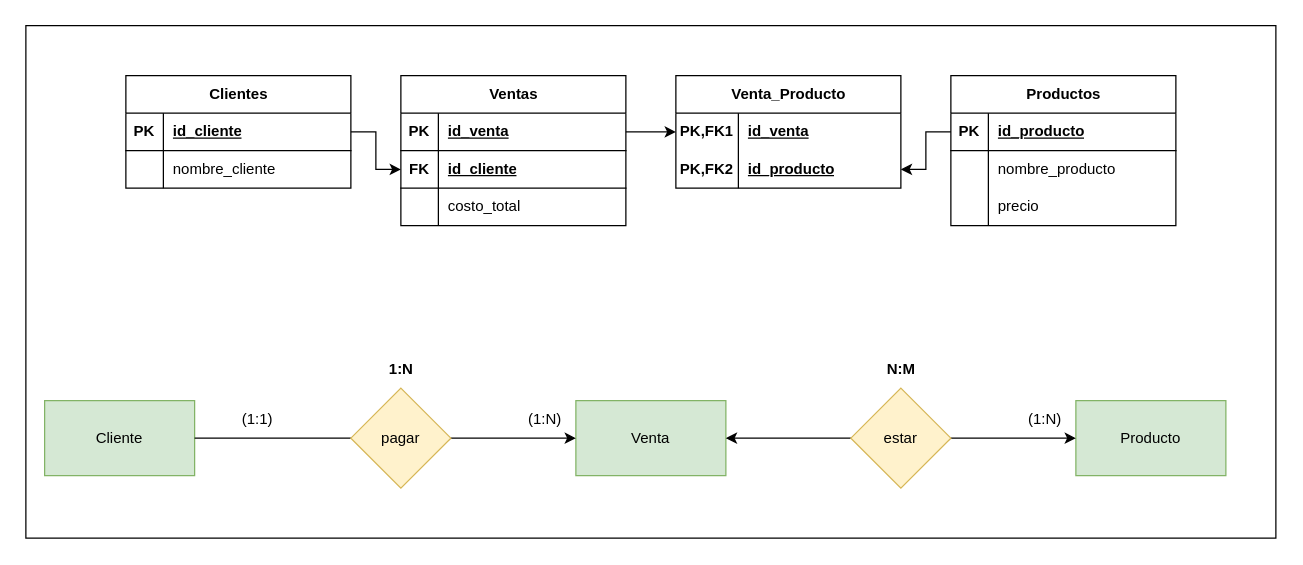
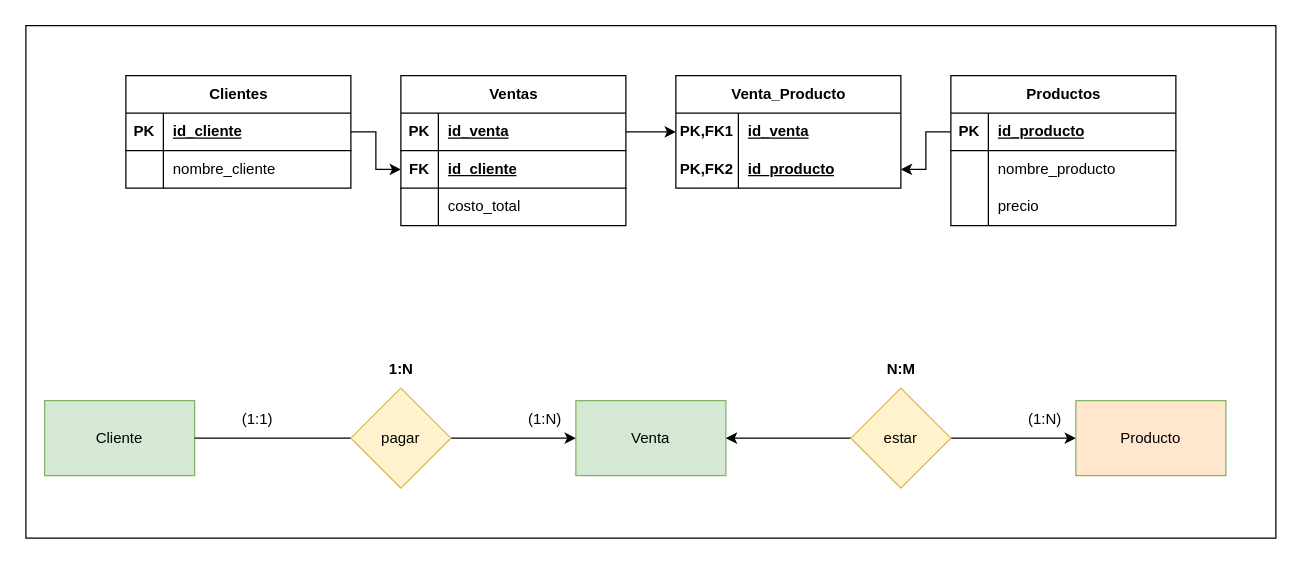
(1151, 438) -> (1151, 438)
